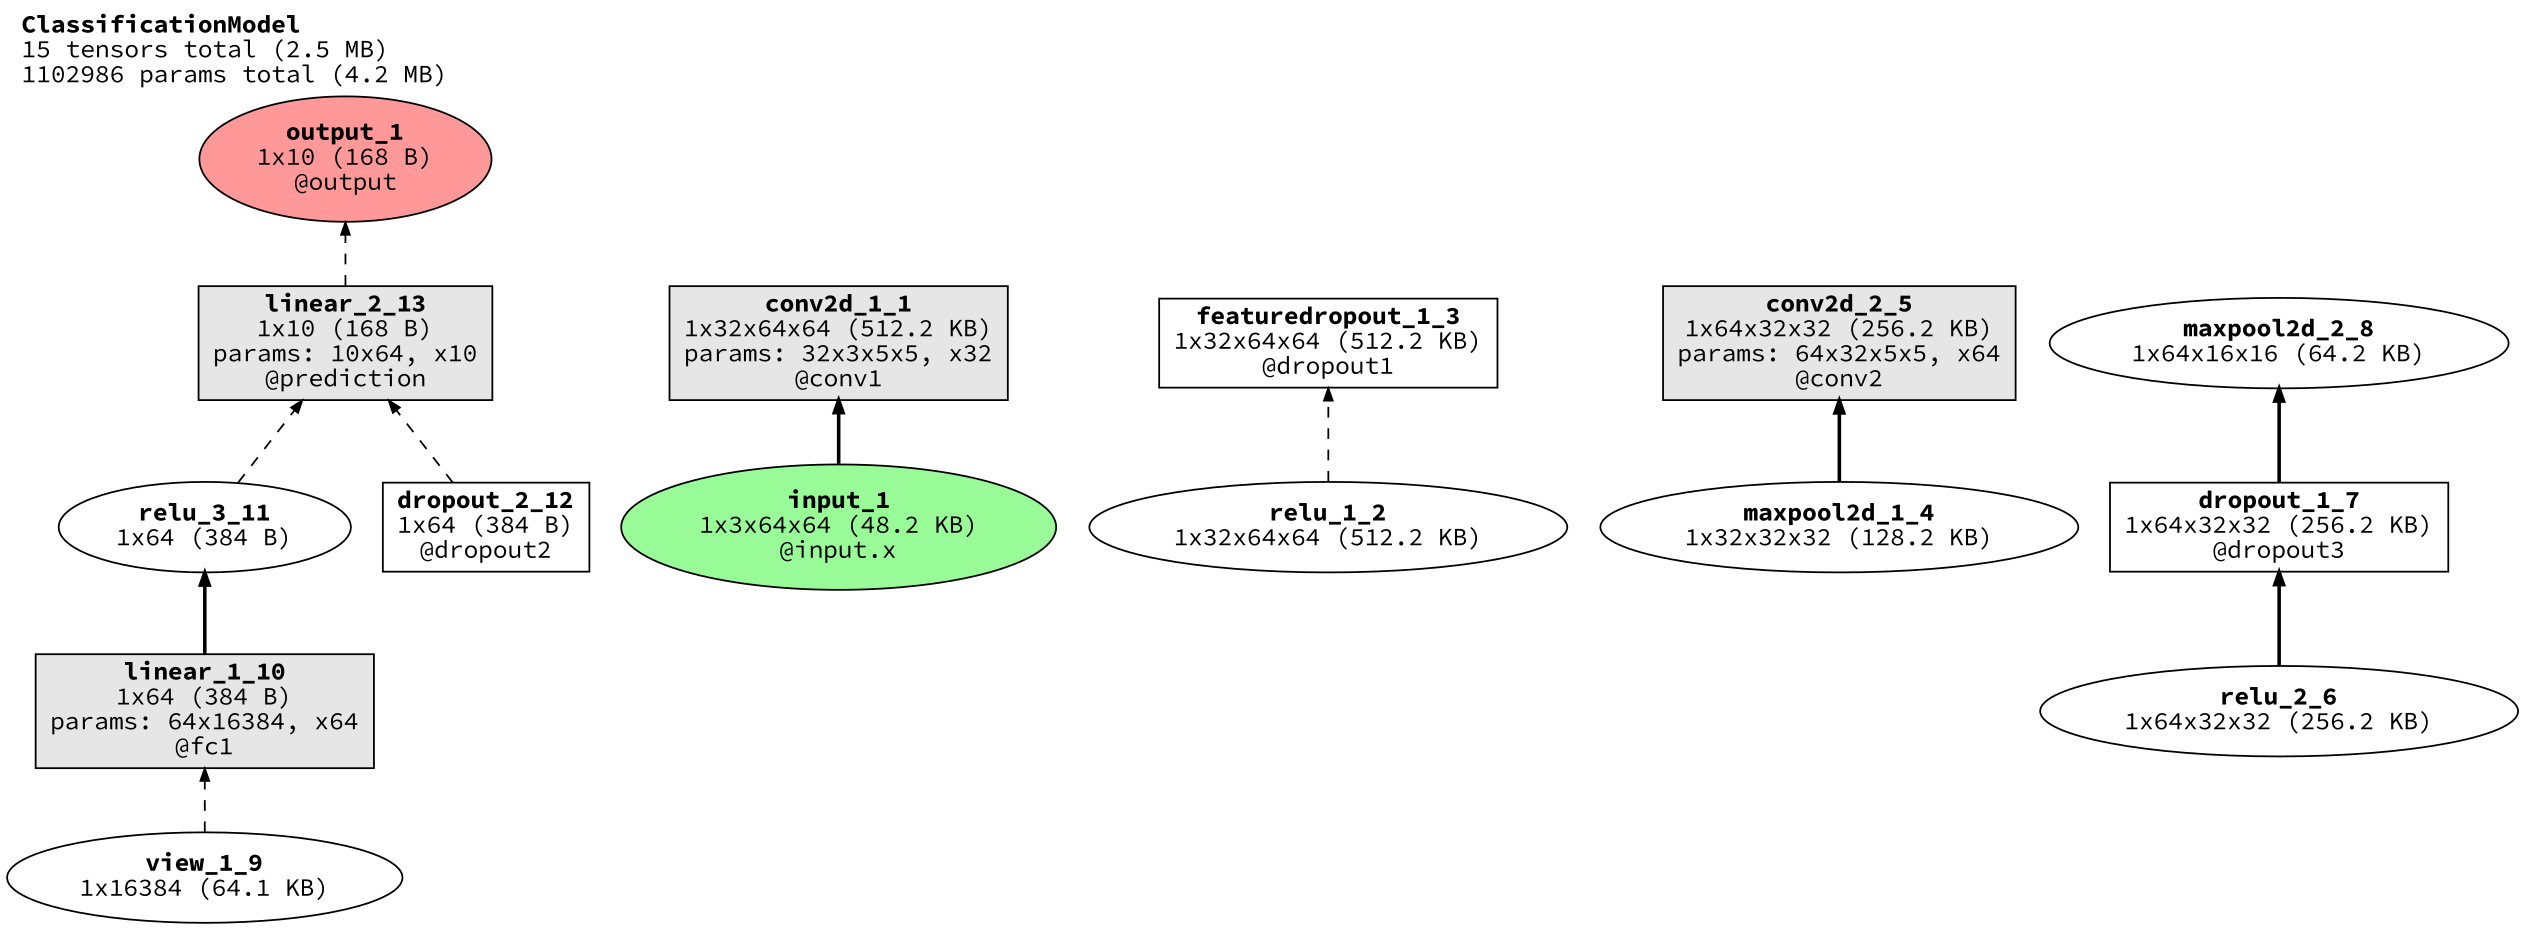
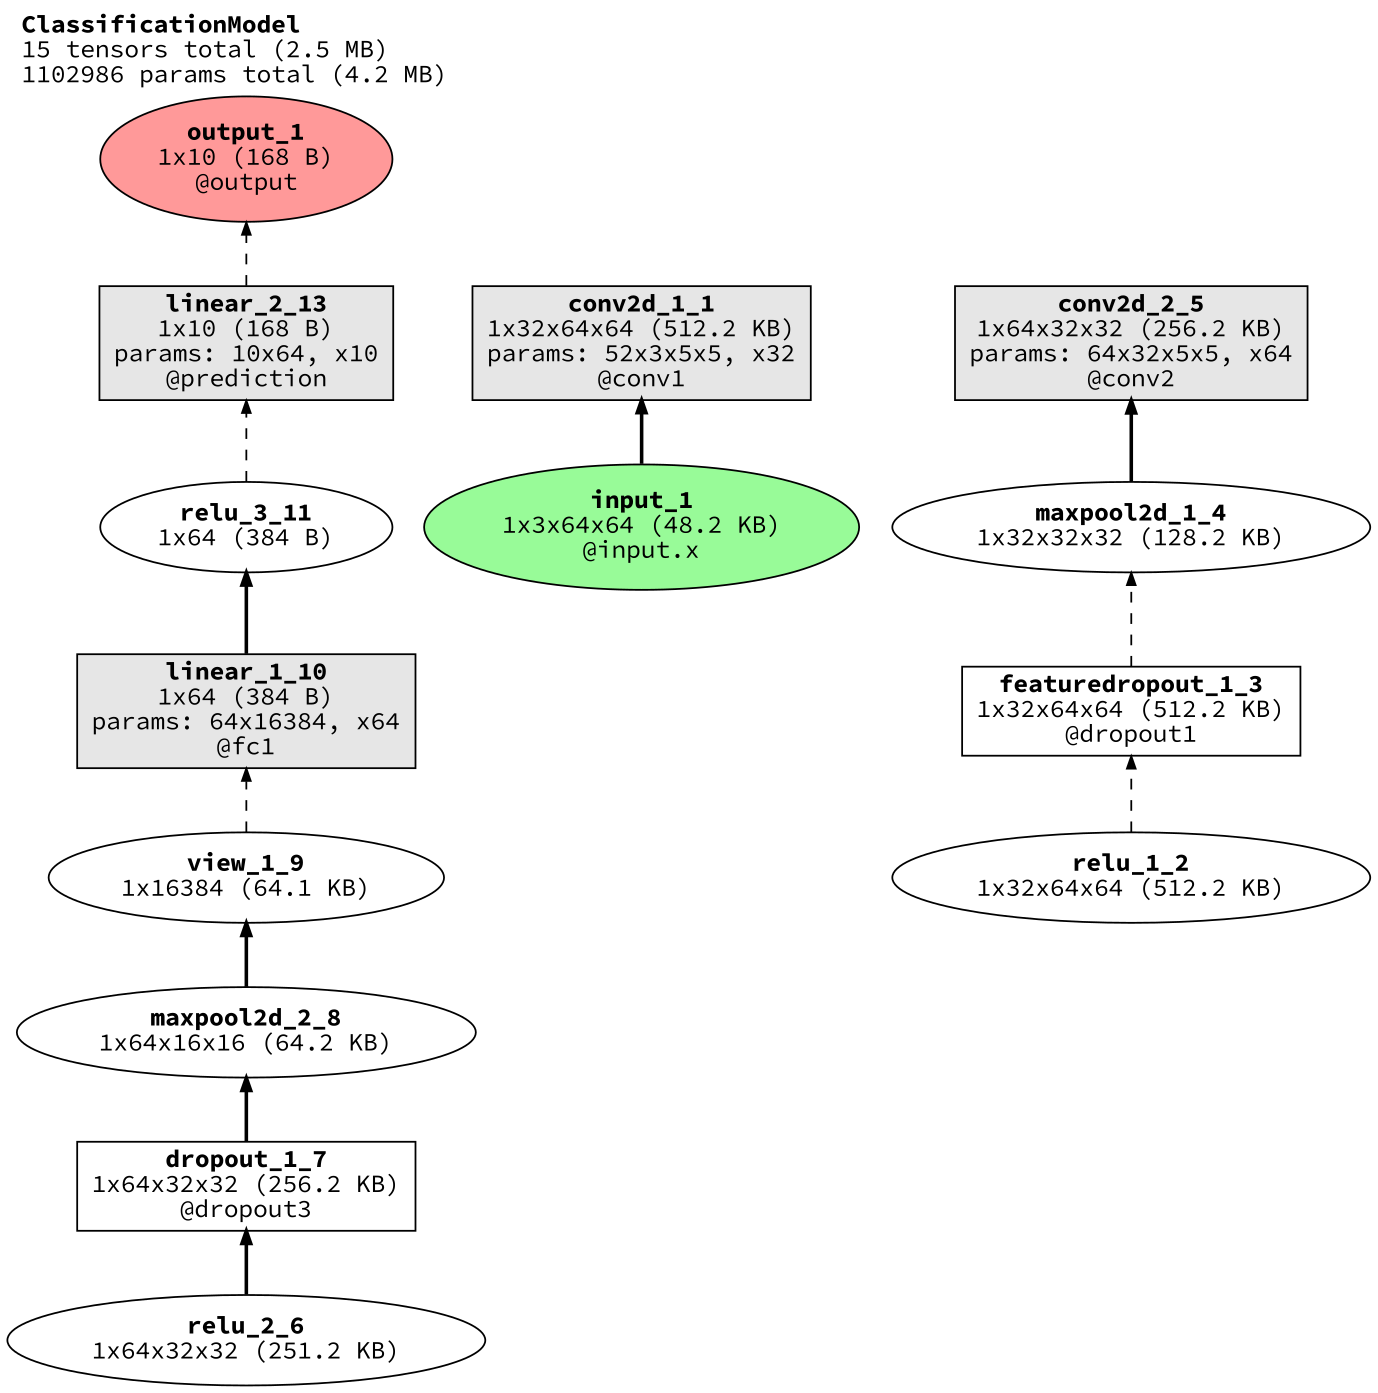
(839, 354) -> (642, 354)
(486, 527) -> none
none -> (1131, 626)
(2279, 722) -> (246, 1351)
none -> (246, 961)
